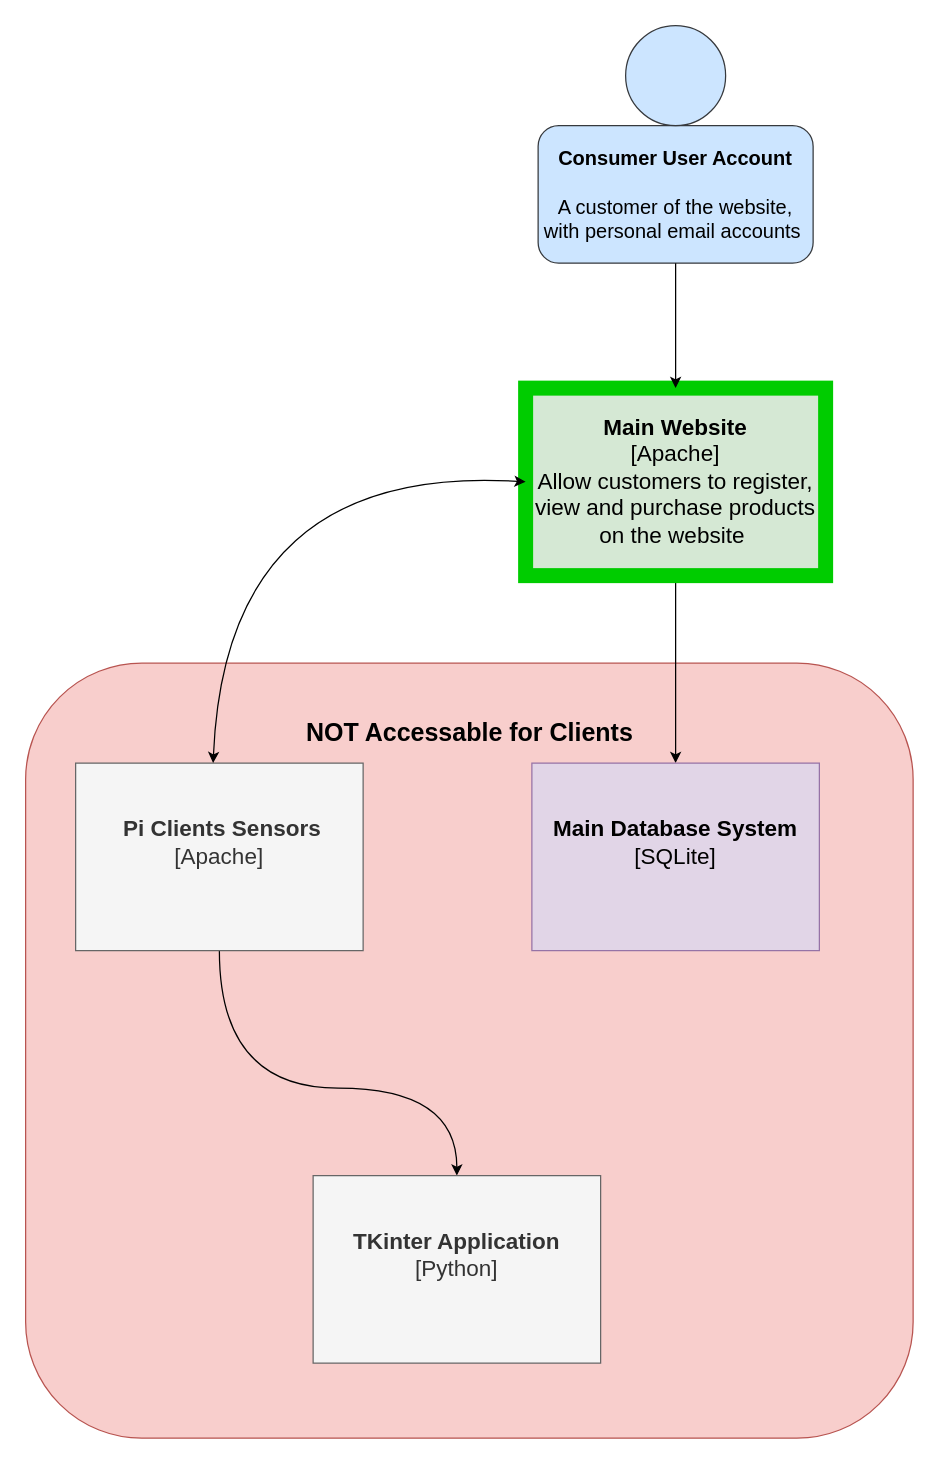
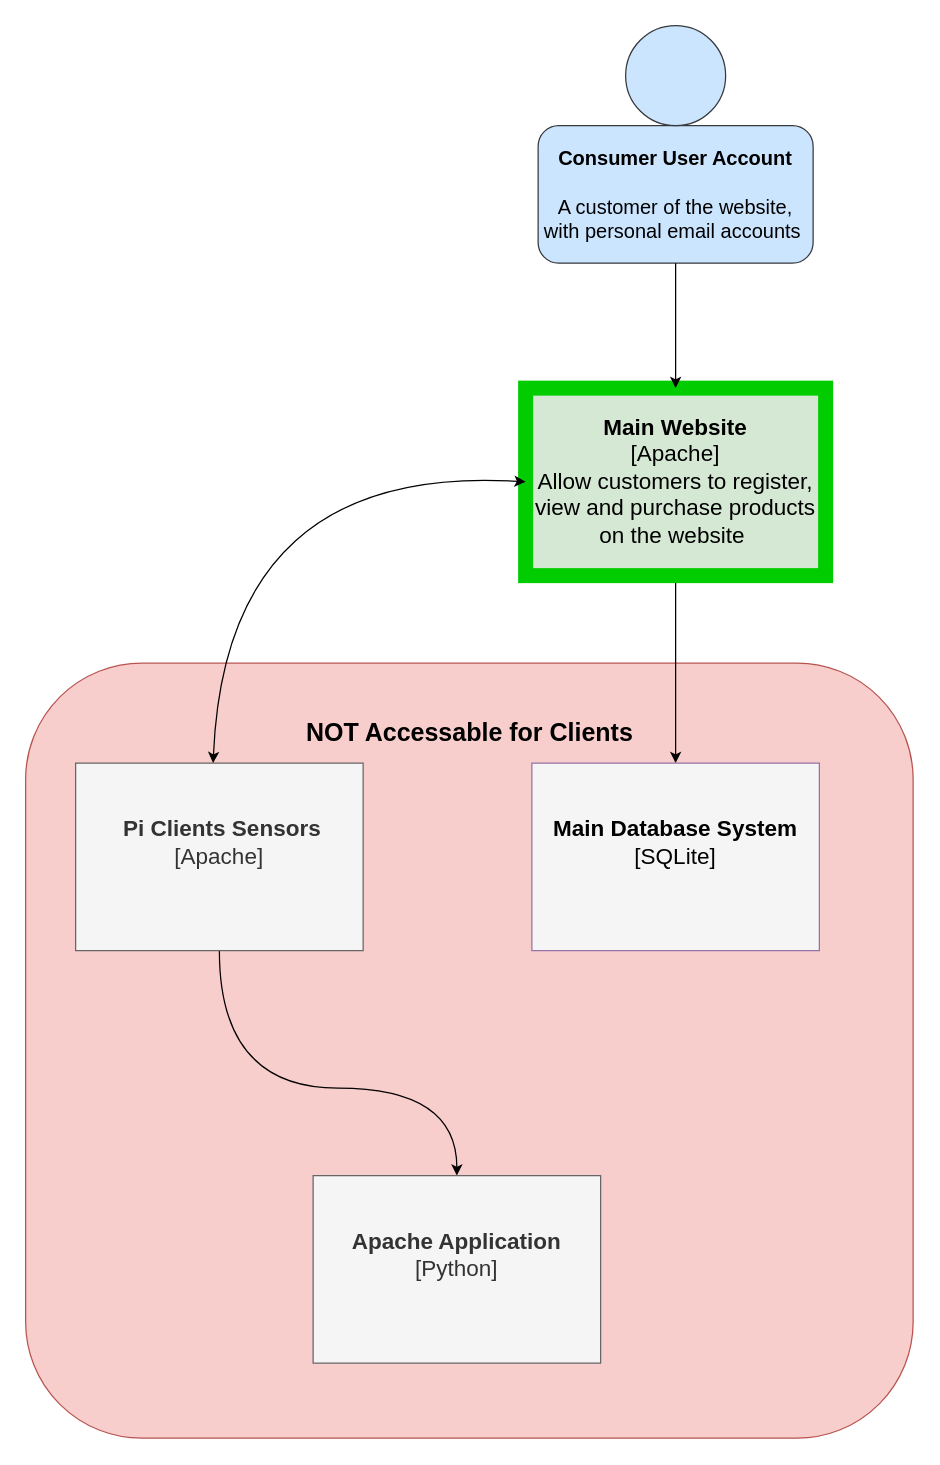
(676, 857) -> (676, 857)
(457, 1269) -> (457, 1269)
